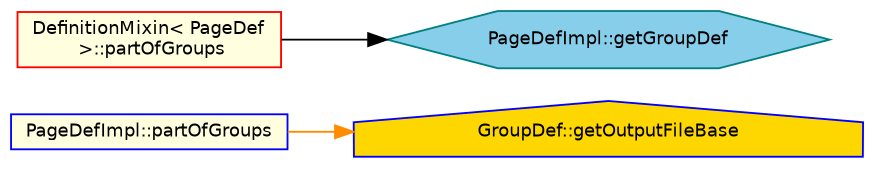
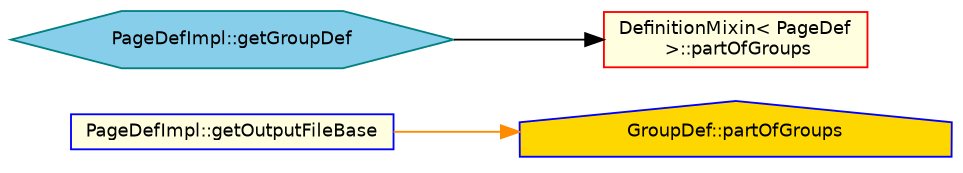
(325, 40) -> (520, 40)
(149, 132) -> (232, 132)
(608, 132) -> (736, 132)
